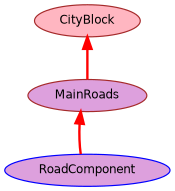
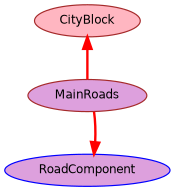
(79, 139) -> (95, 127)
